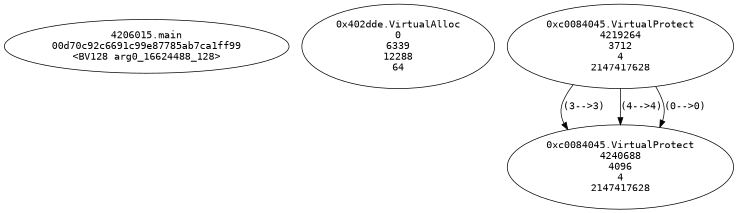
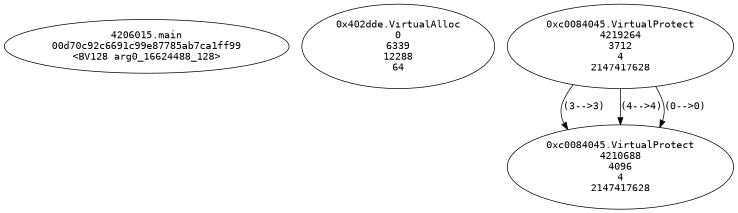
(620, 167) -> (620, 167)
